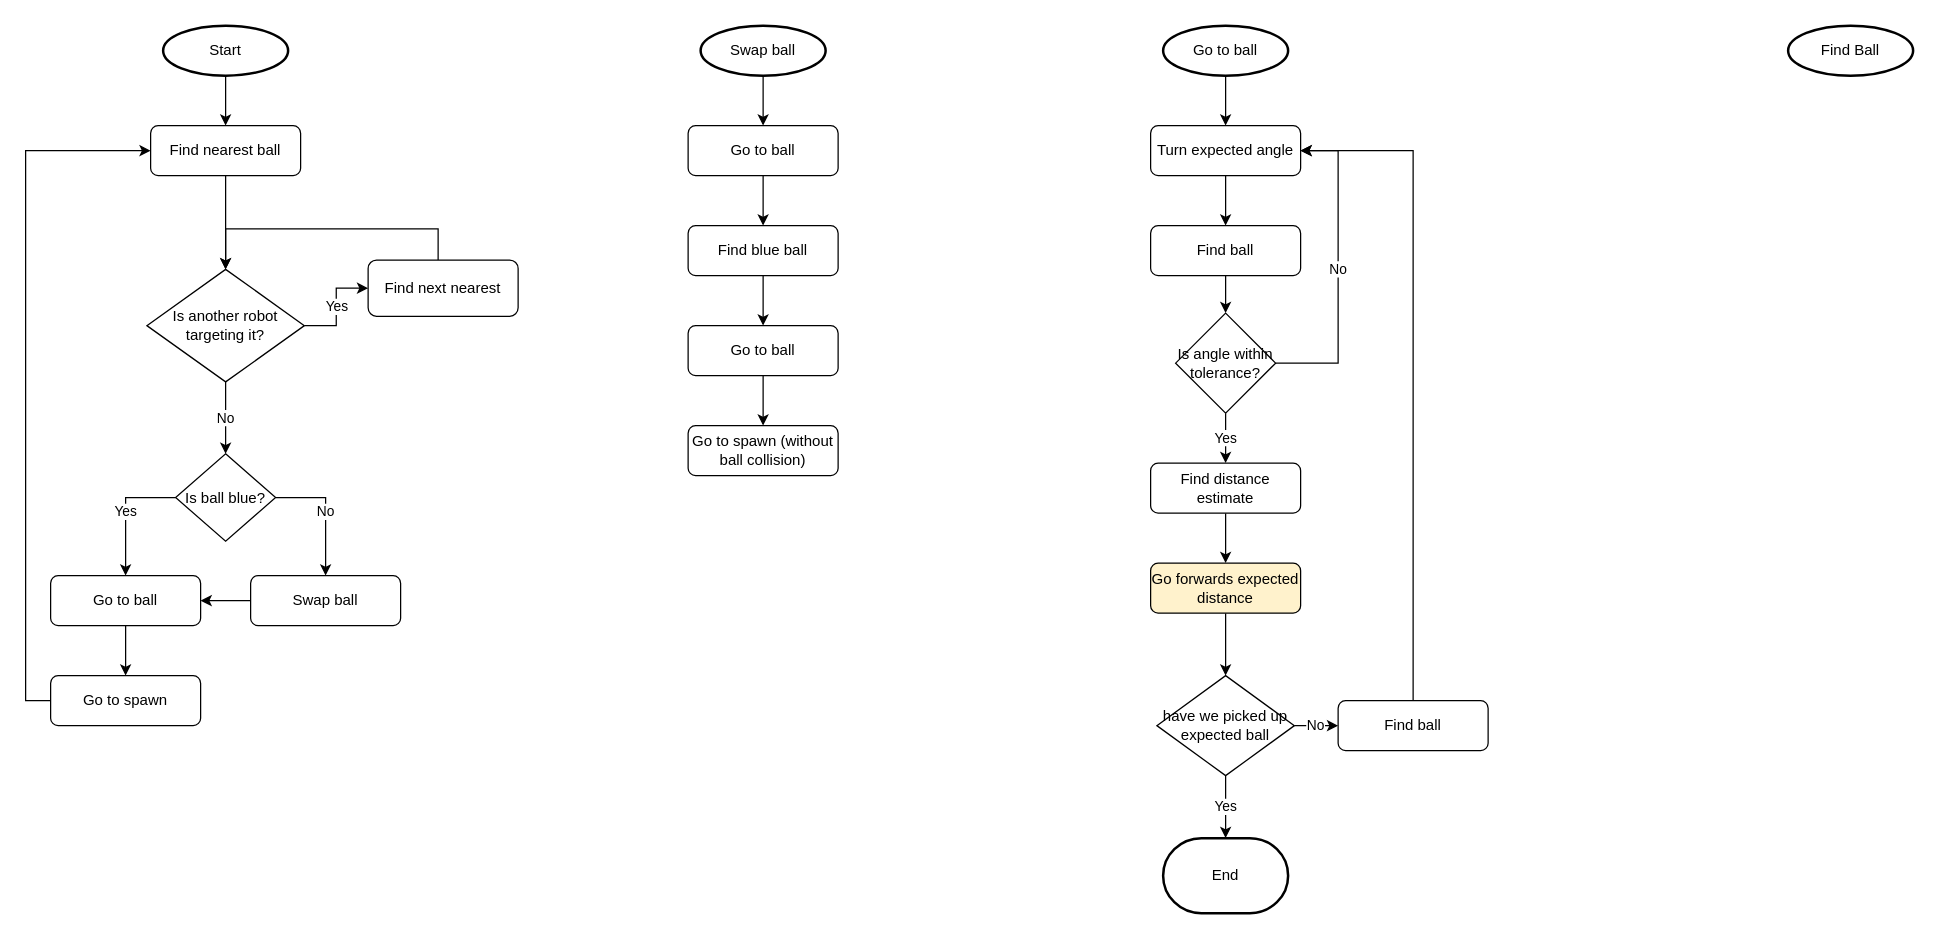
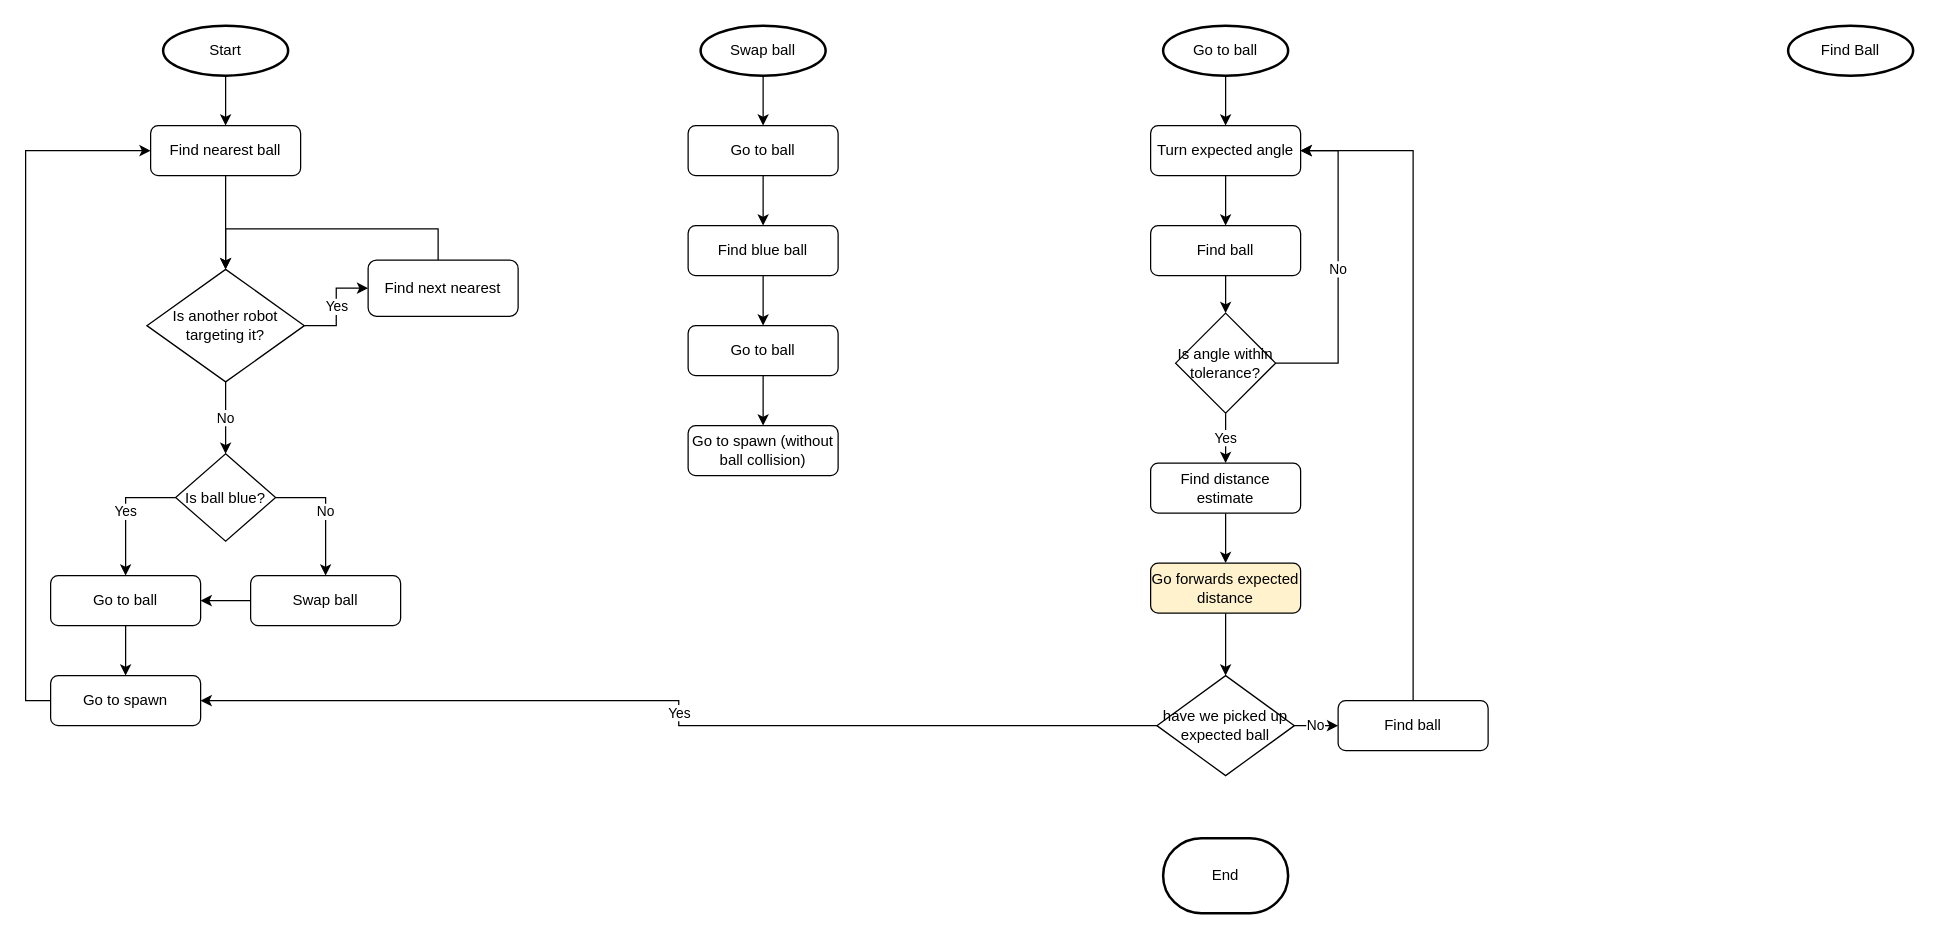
(1226, 803) -> (679, 718)
